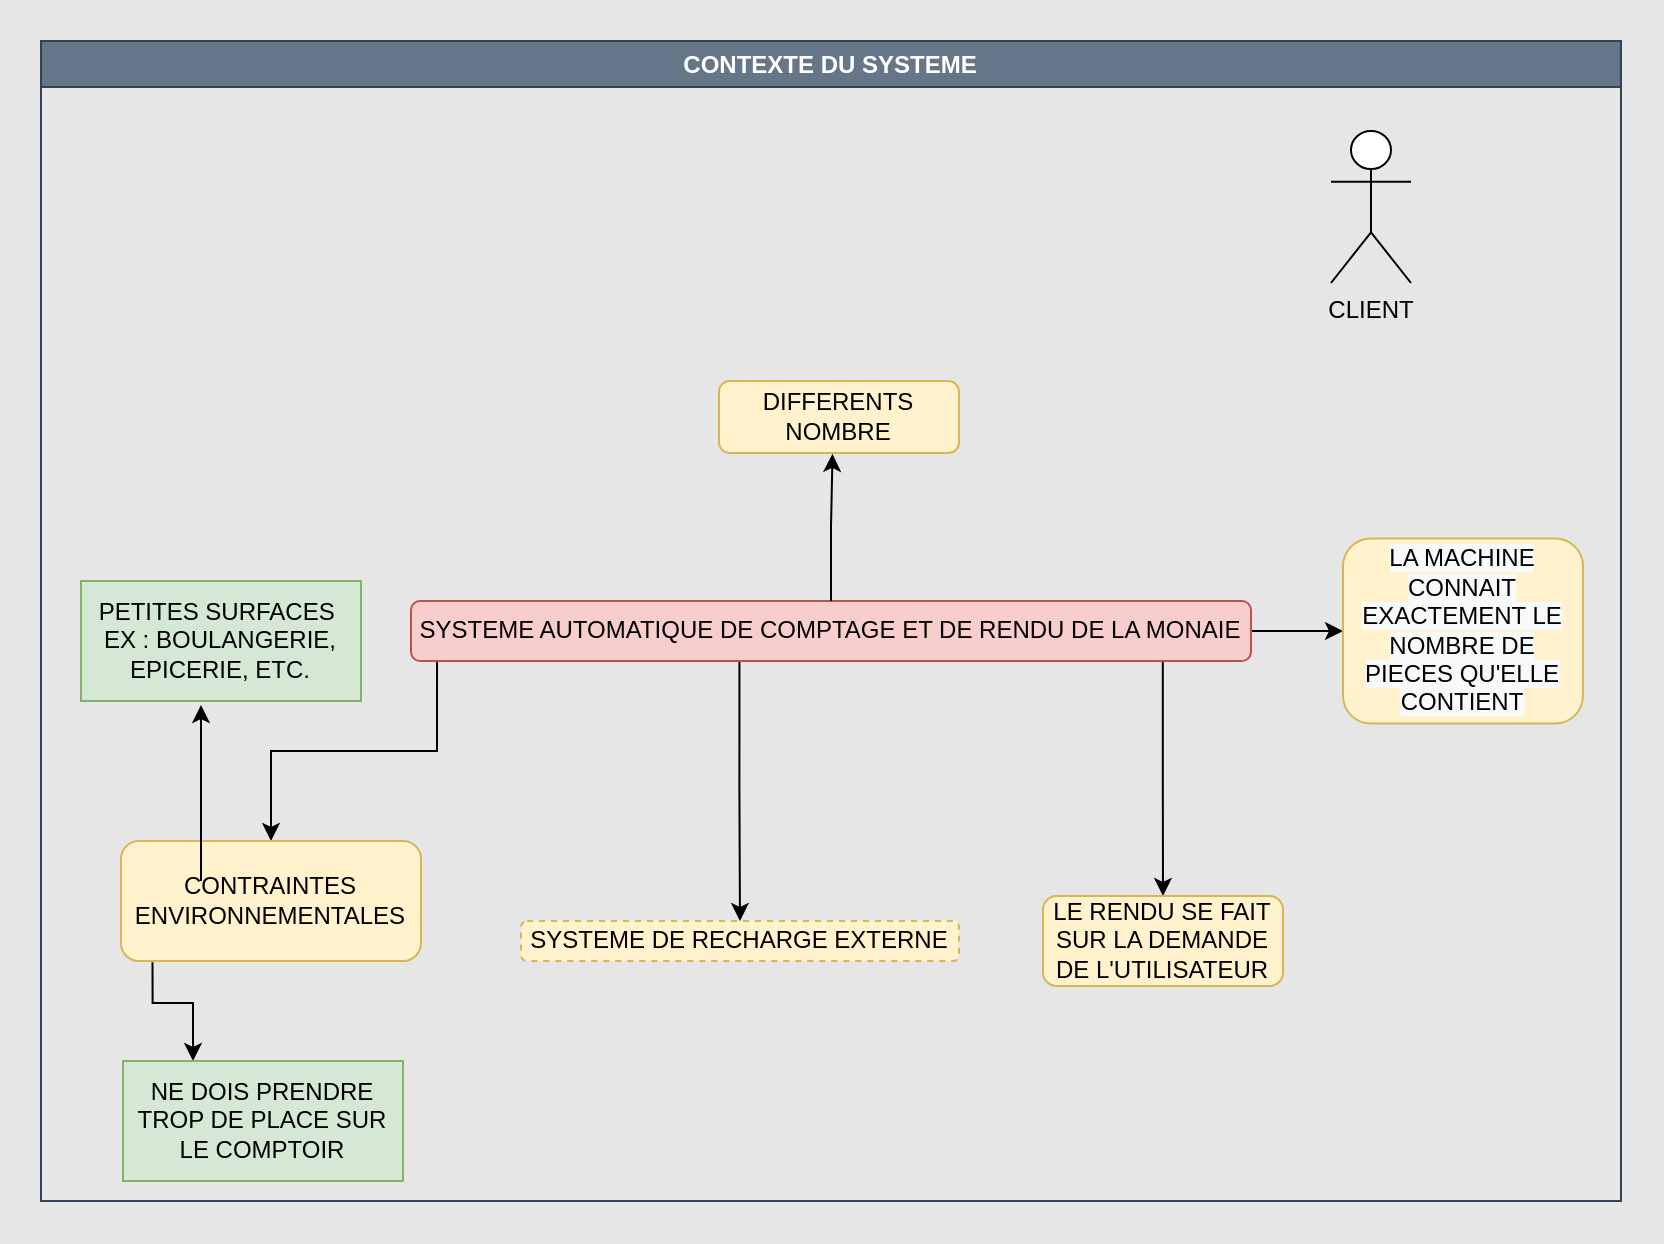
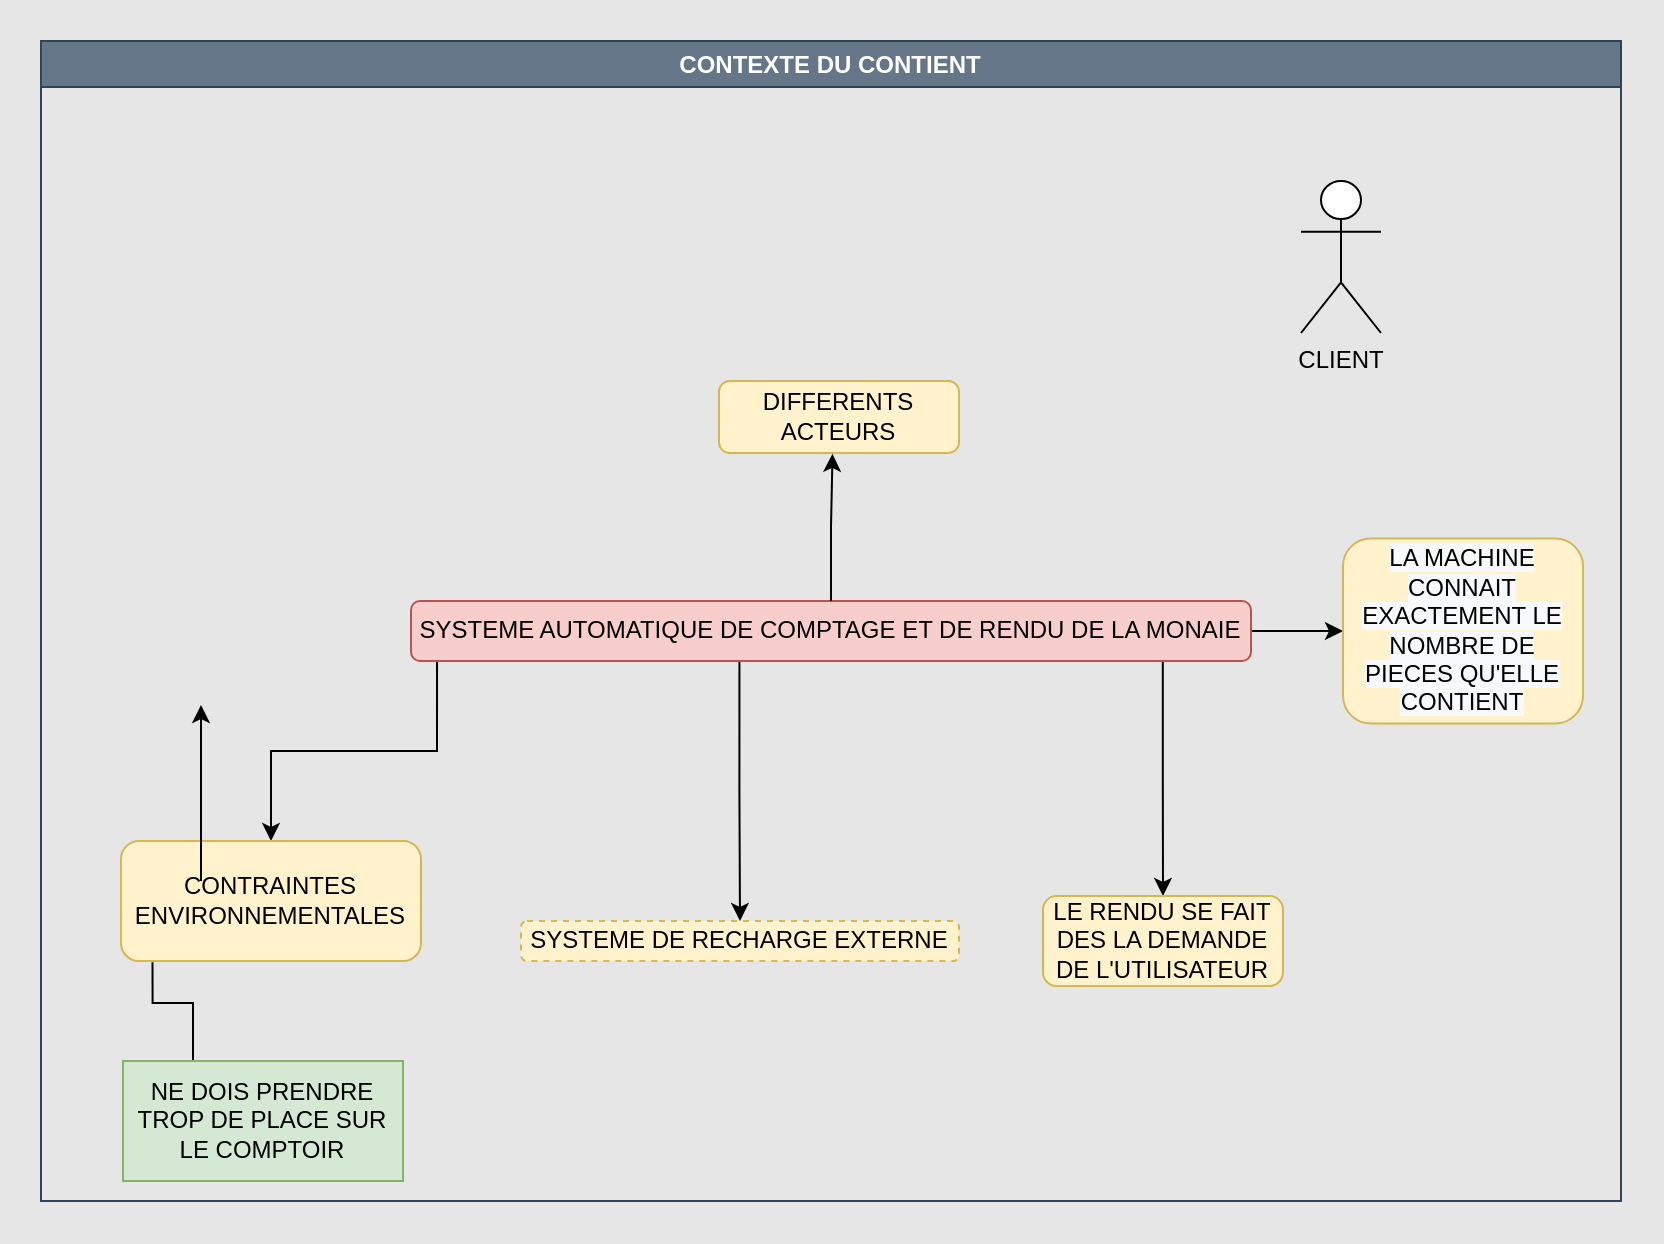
(830, 65) -> (830, 65)
(1371, 207) -> (1341, 257)
(839, 417) -> (839, 417)
(221, 641) -> none
(1163, 941) -> (1163, 941)
(193, 1046) -> (193, 1051)
